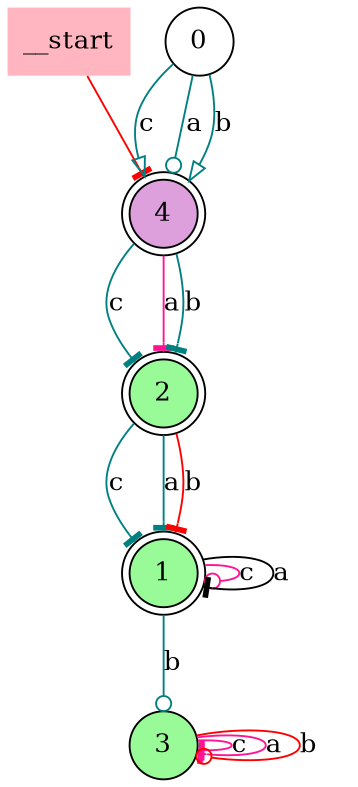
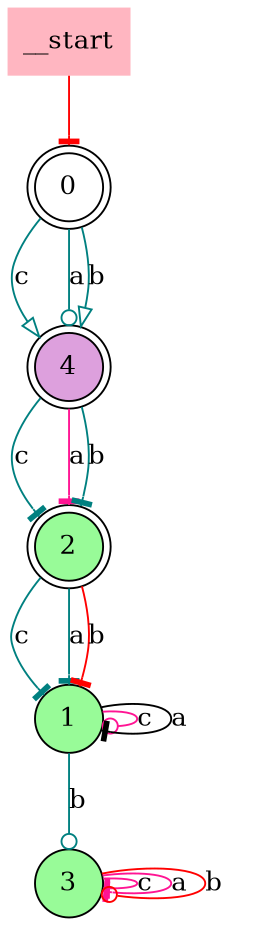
(200, 42) -> (69, 187)
(113, 122) -> (69, 106)
(164, 573) -> (69, 719)
